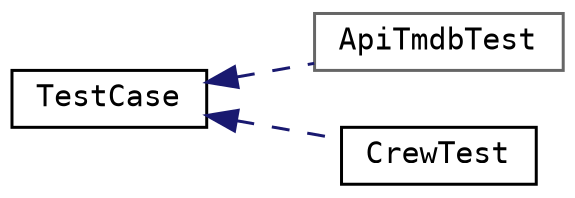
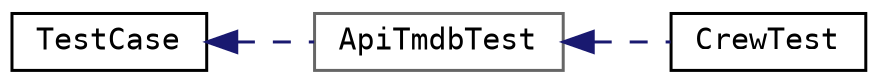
(289, 130) -> (632, 42)
